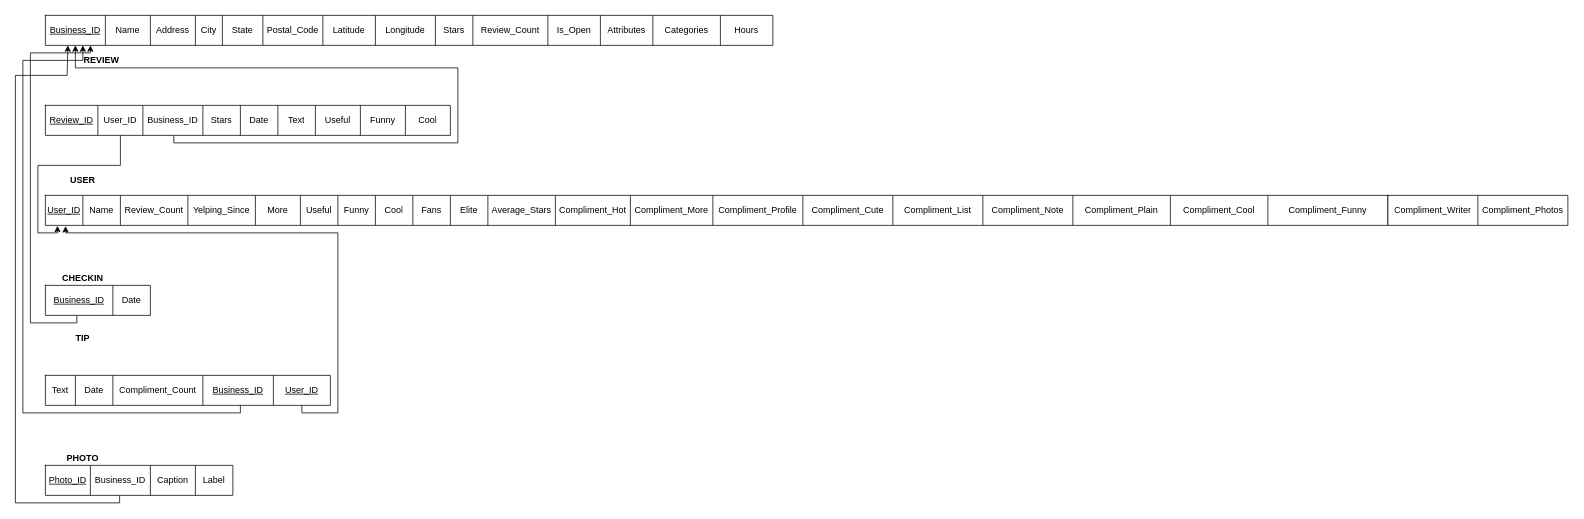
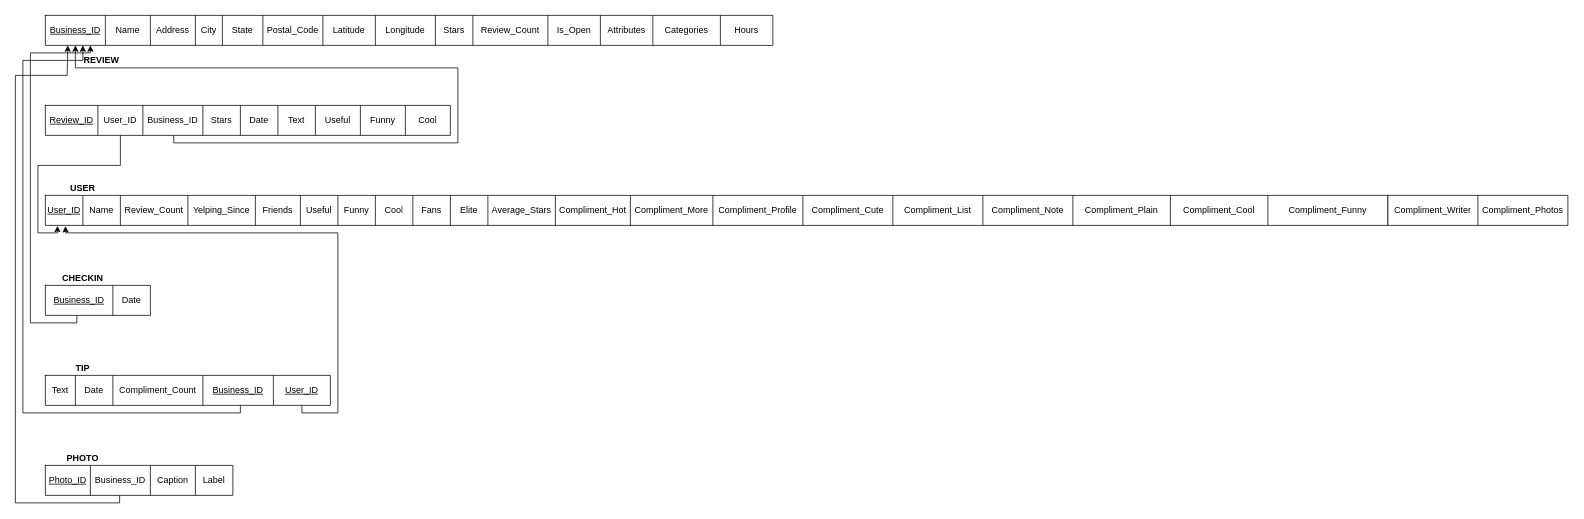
(83, 180) -> (83, 188)
(278, 210) -> (278, 210)
(83, 338) -> (83, 368)
